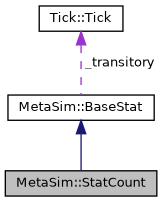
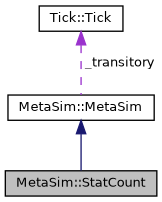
(81, 108) -> (81, 108)
